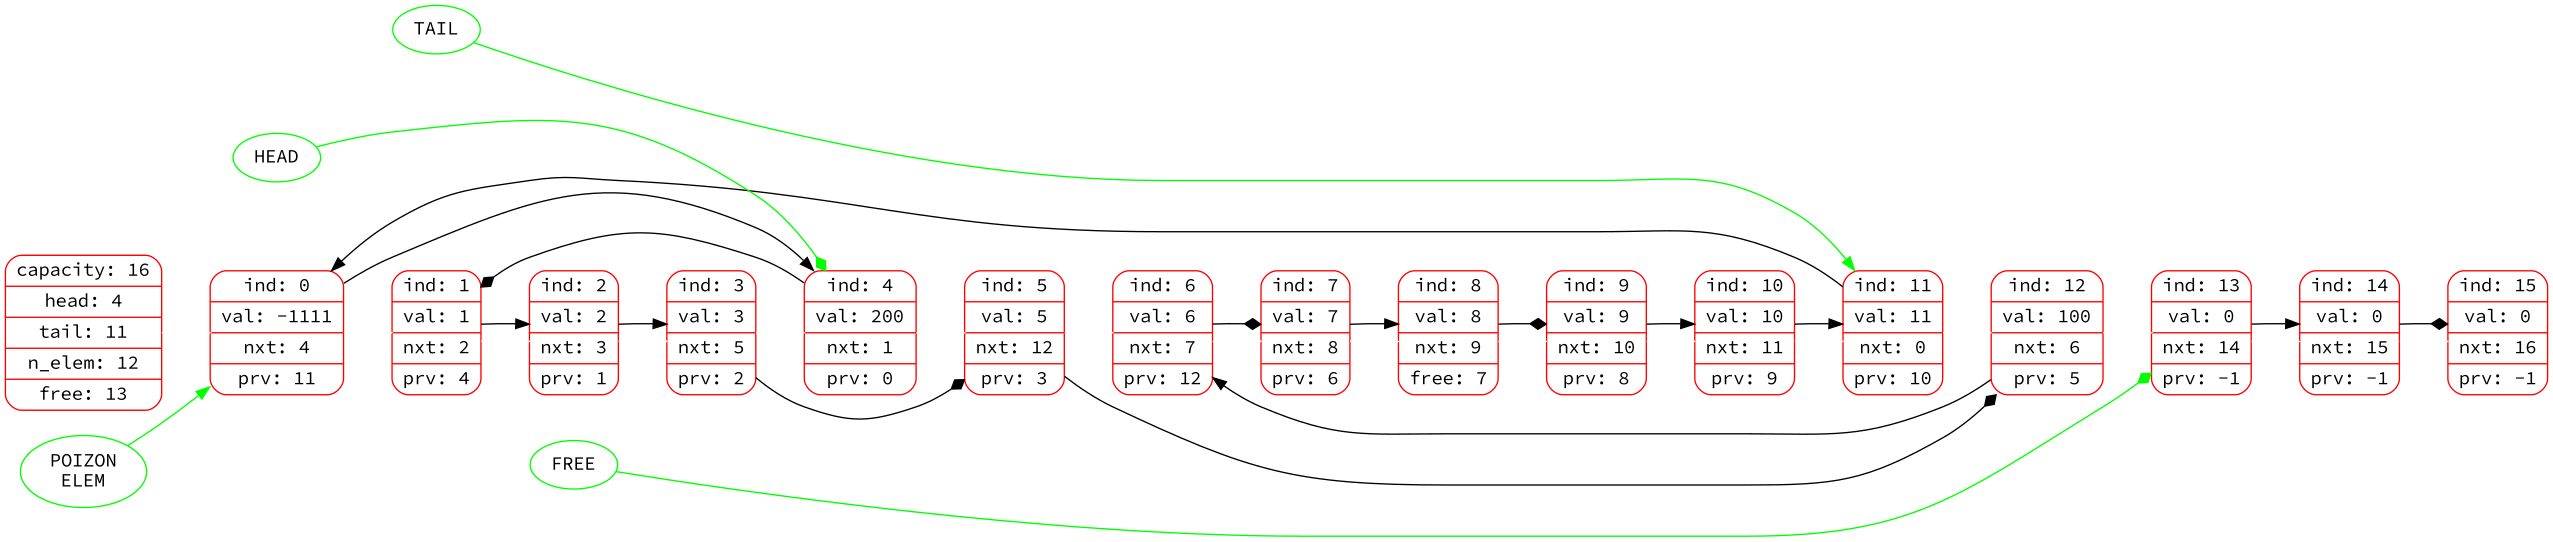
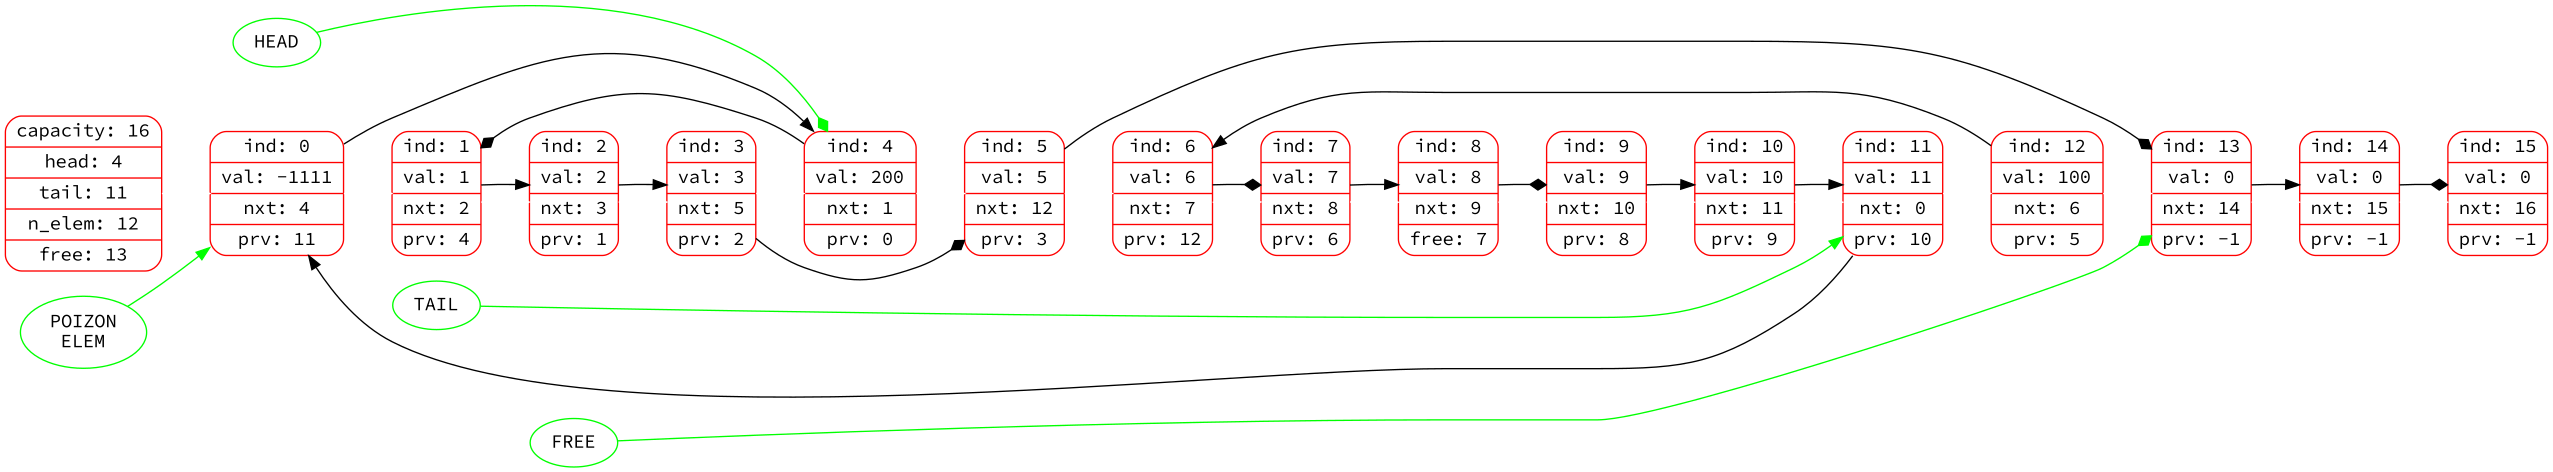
(1523, 485) -> (1599, 41)
